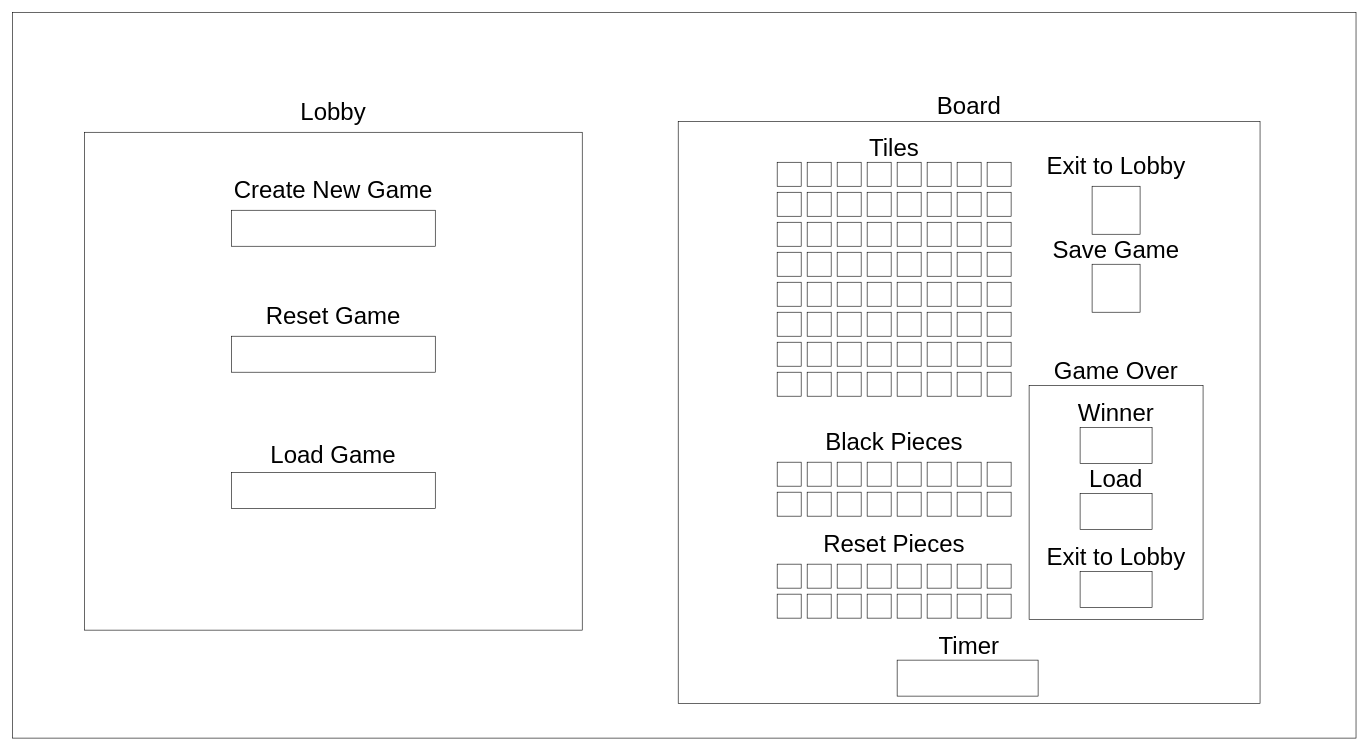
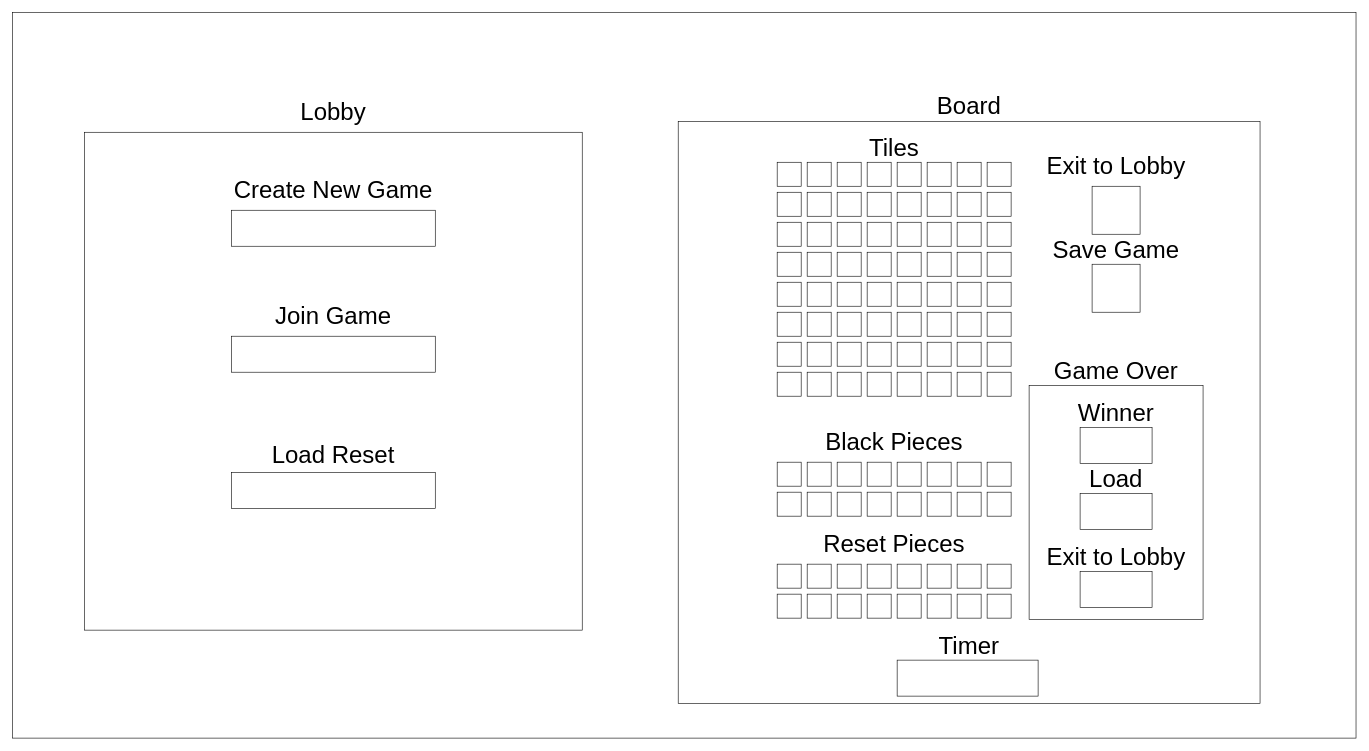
(333, 315) -> (333, 315)
(333, 455) -> (333, 455)
